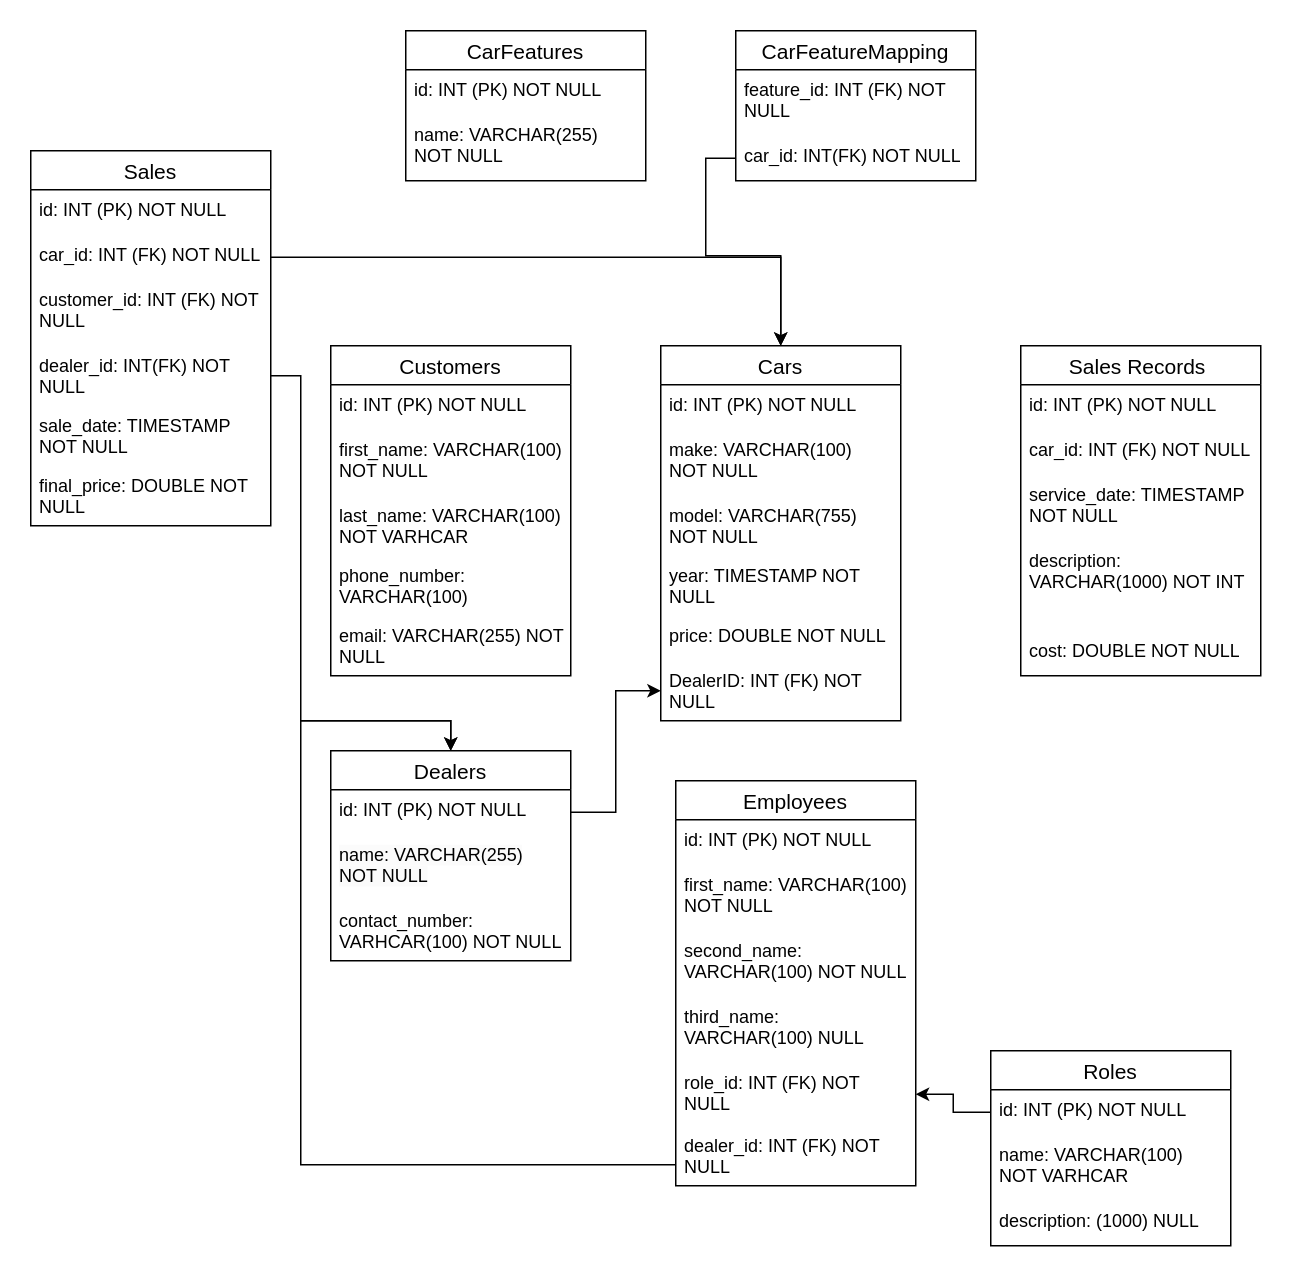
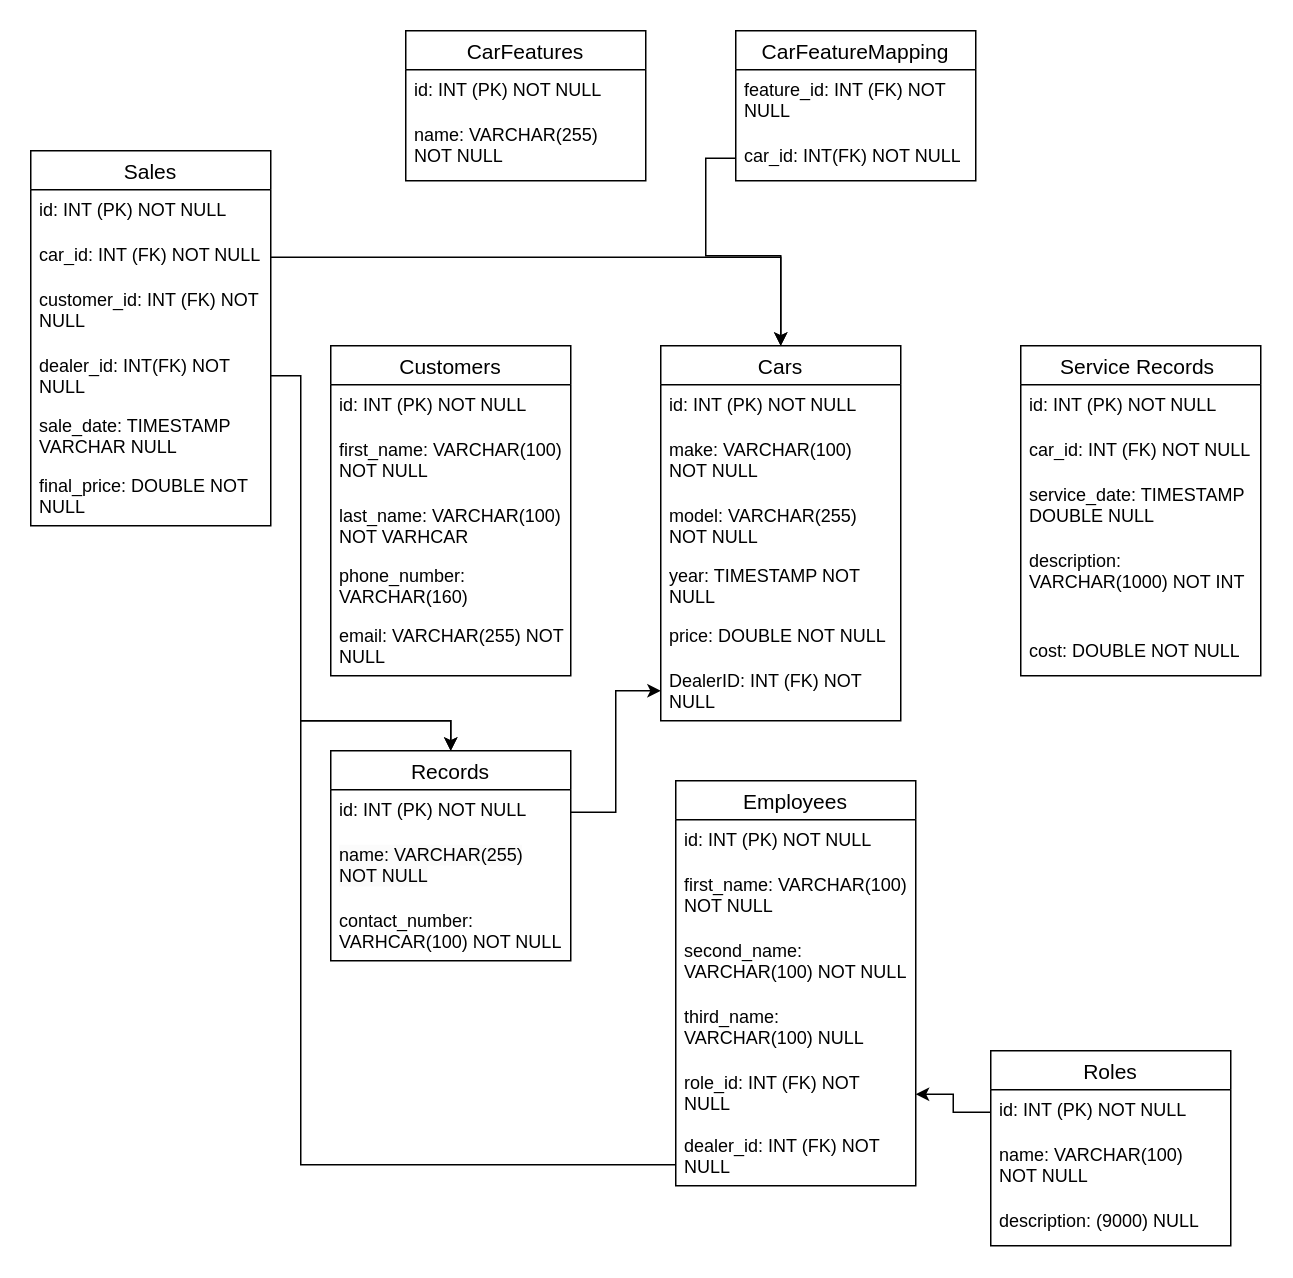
(1140, 367) -> (1140, 367)
(152, 438) -> (152, 438)
(1142, 507) -> (1142, 507)
(782, 528) -> (782, 528)
(452, 588) -> (452, 588)
(450, 772) -> (450, 772)
(1112, 1167) -> (1112, 1167)
(1109, 1222) -> (1109, 1222)
